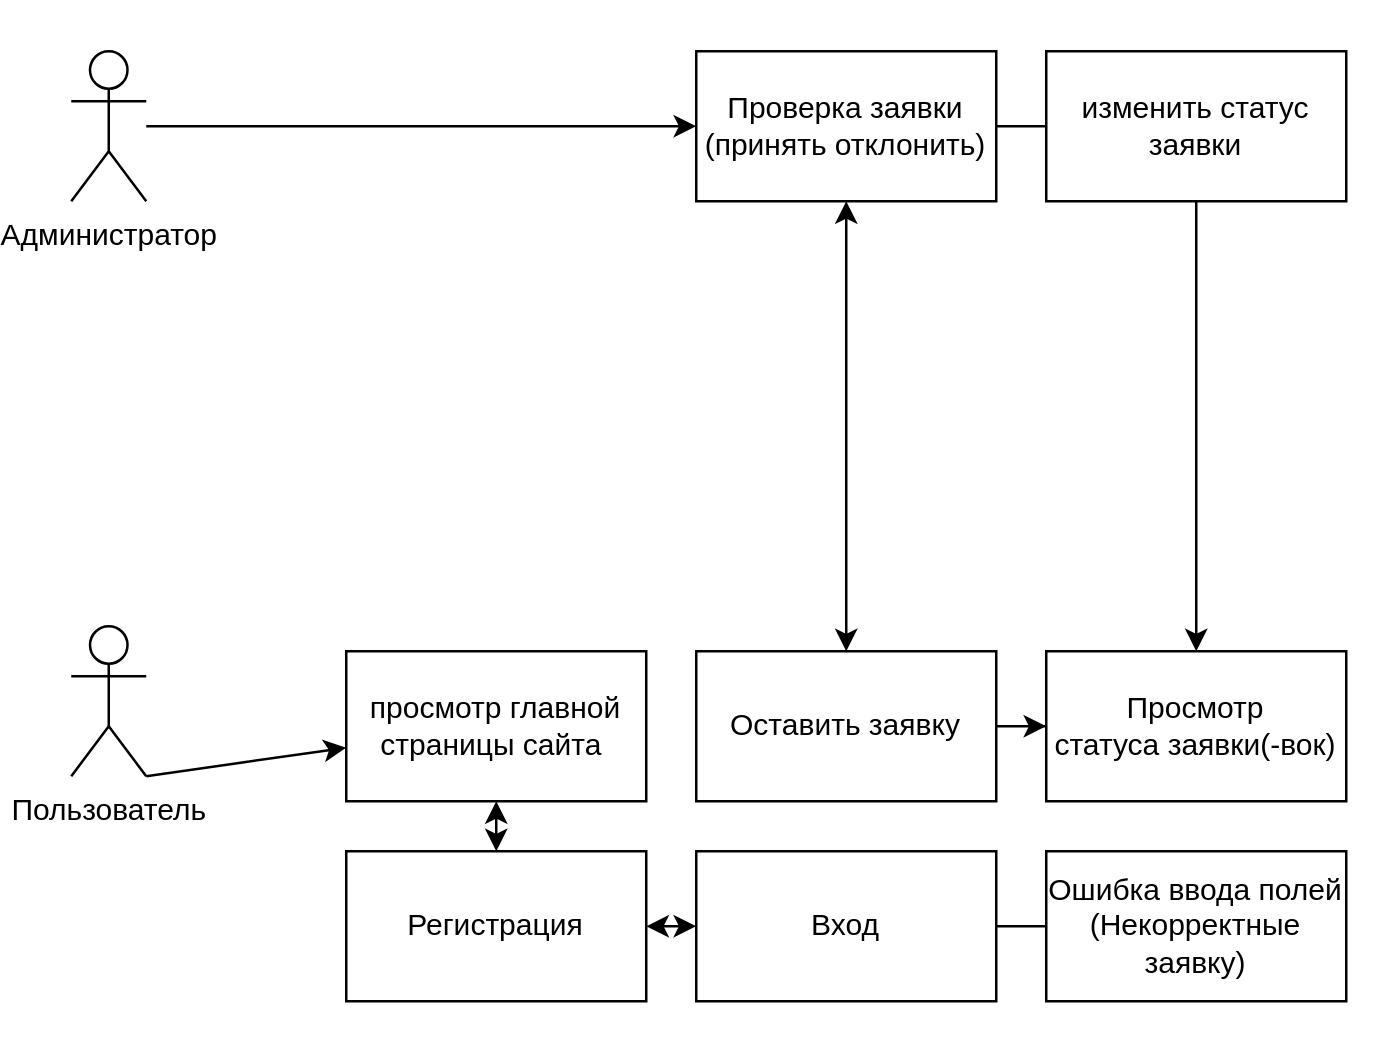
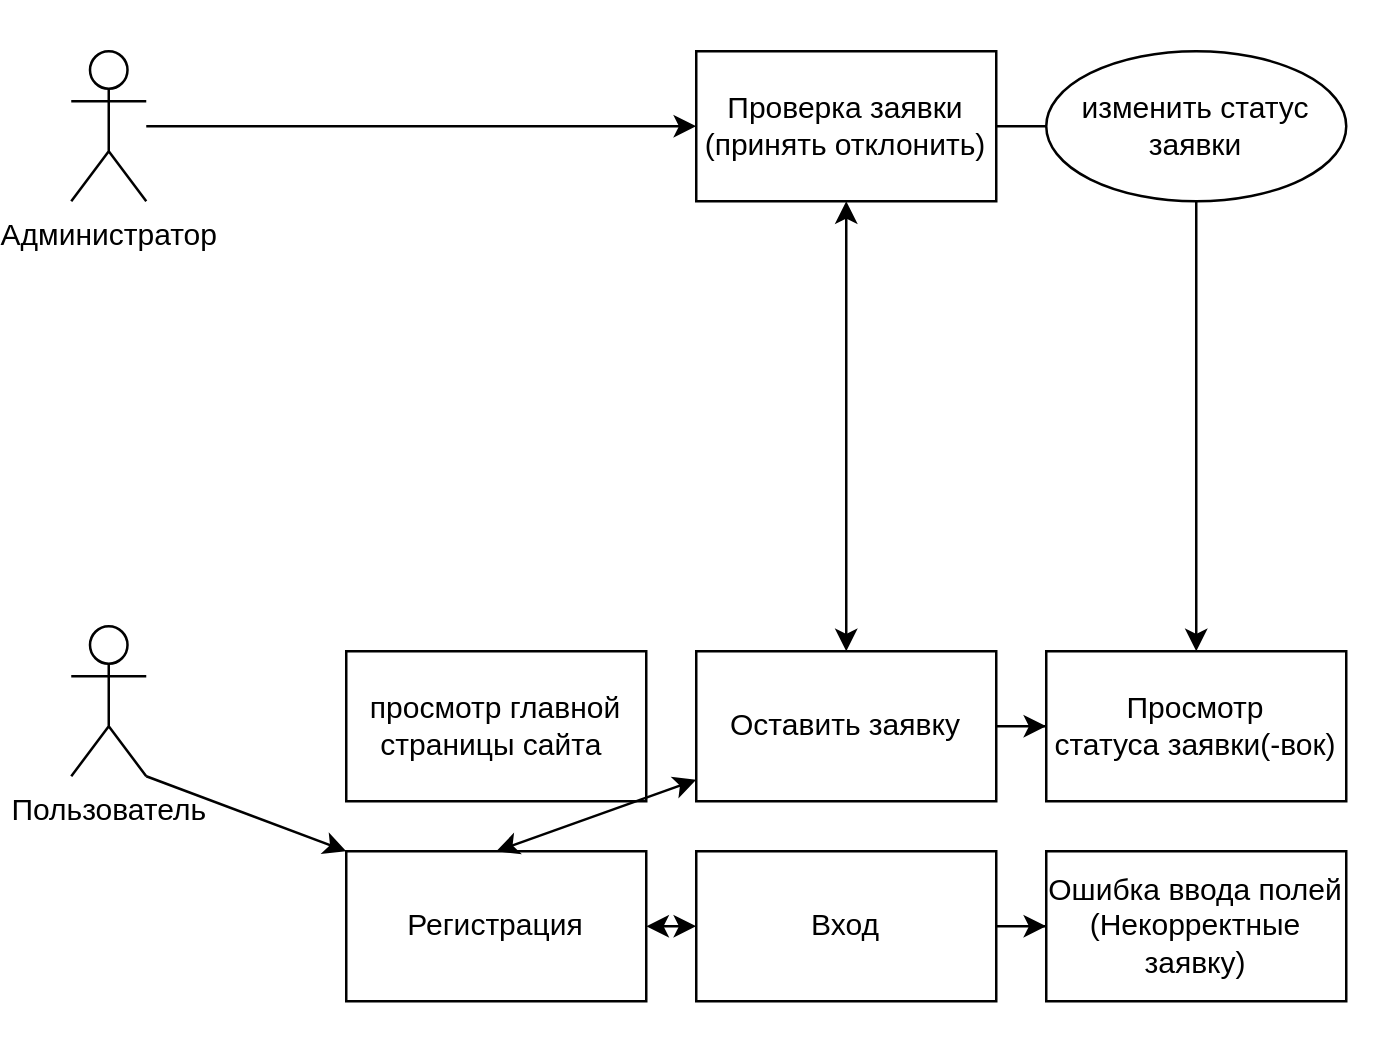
(1196, 126) -> (1196, 126)
(238, 763) -> (239, 811)
(496, 826) -> (596, 816)
(1035, 926) -> (1028, 926)
